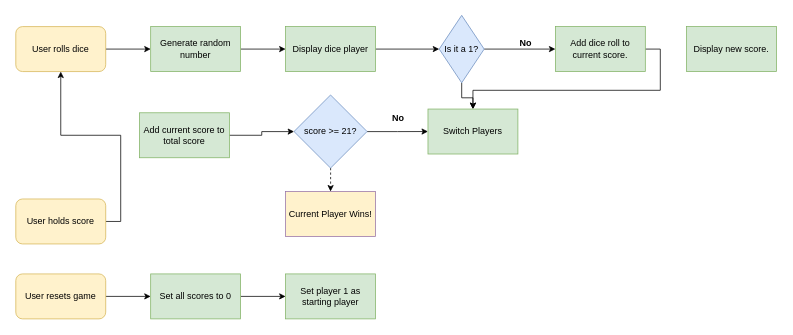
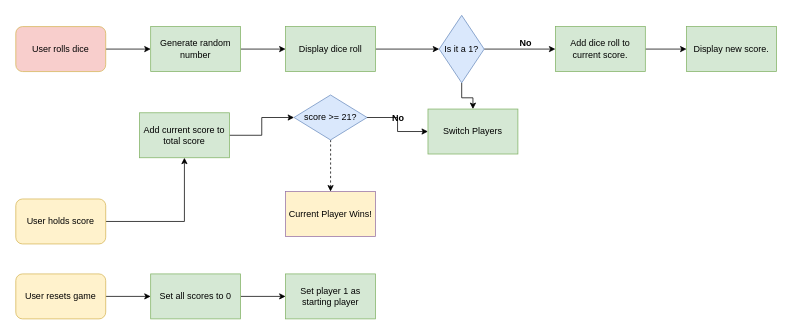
(60, 49) -> (60, 49)
(330, 49) -> (330, 49)
(586, 90) -> (660, 49)
(330, 132) -> (330, 118)
(105, 135) -> (180, 222)
